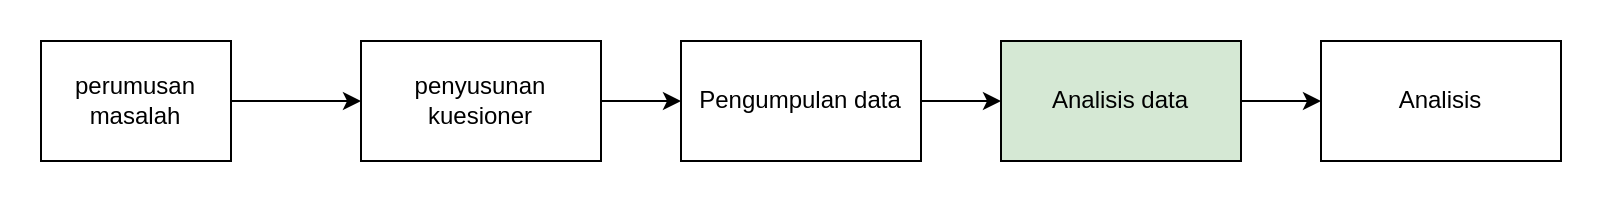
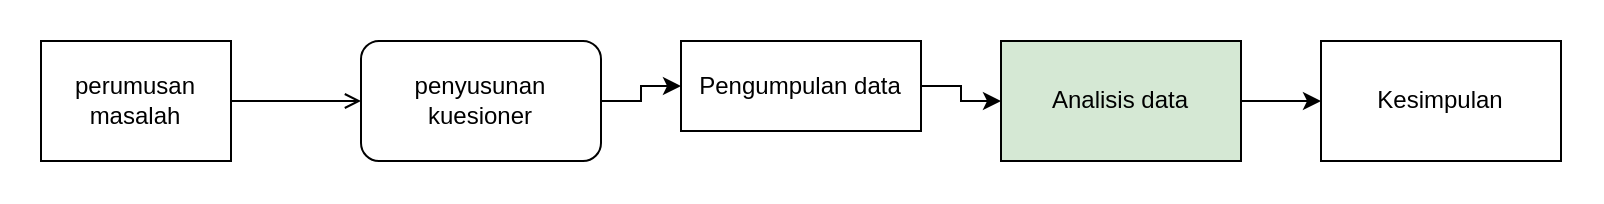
(346, 101) -> (348, 101)
(481, 101) -> (481, 101)
(801, 101) -> (801, 86)
(1441, 101) -> (1441, 101)
